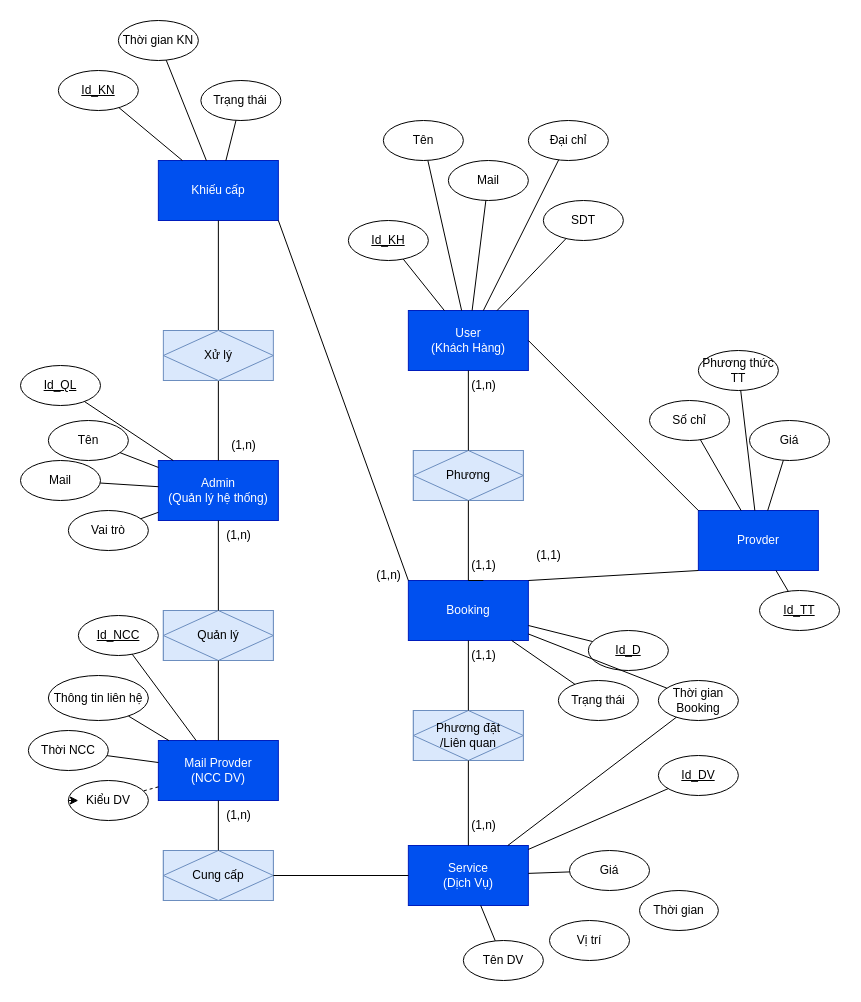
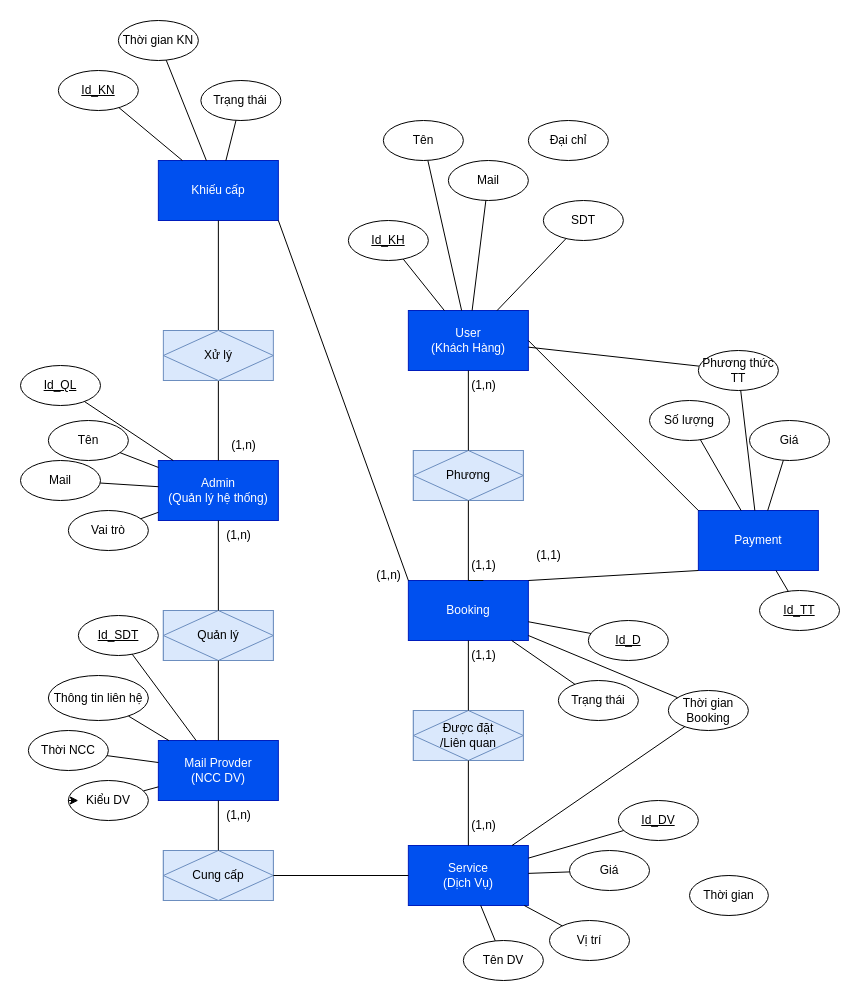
(521, 235) -> (614, 357)
(690, 421) -> (690, 421)
(759, 541) -> (759, 541)
(119, 636) -> (119, 636)
(628, 651) -> (628, 641)
(698, 701) -> (708, 711)
(469, 736) -> (469, 736)
(698, 776) -> (658, 821)
(151, 789) -> (151, 789)
(679, 911) -> (729, 896)
none -> (543, 915)
